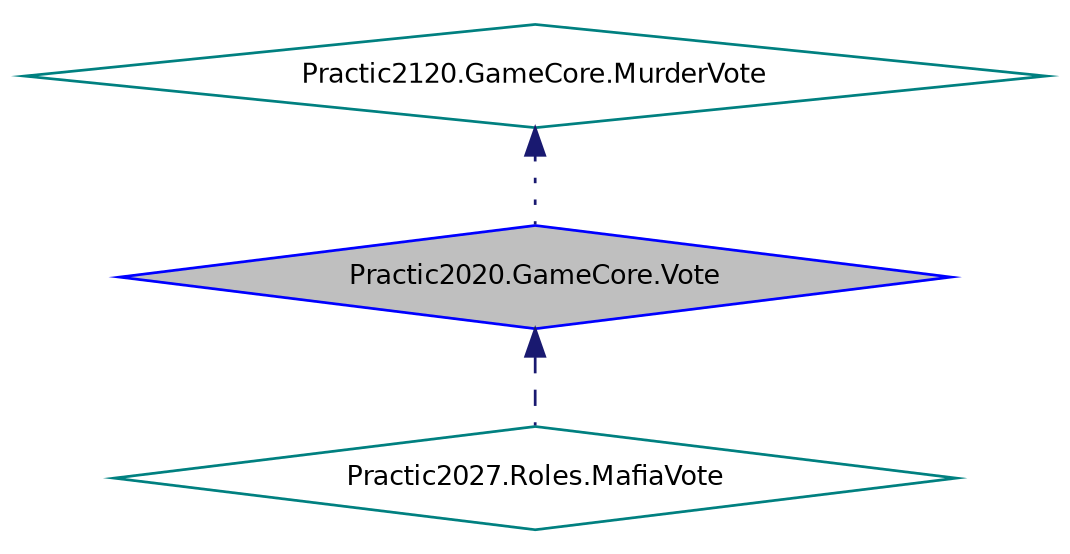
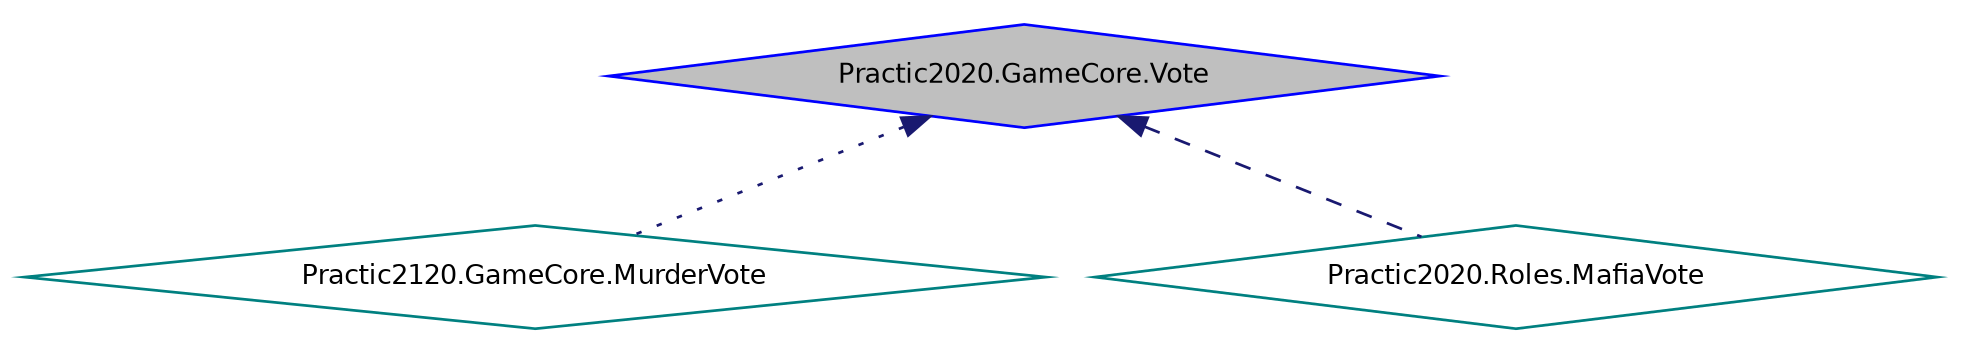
(535, 190) -> (769, 181)
(535, 478) -> (1516, 277)
